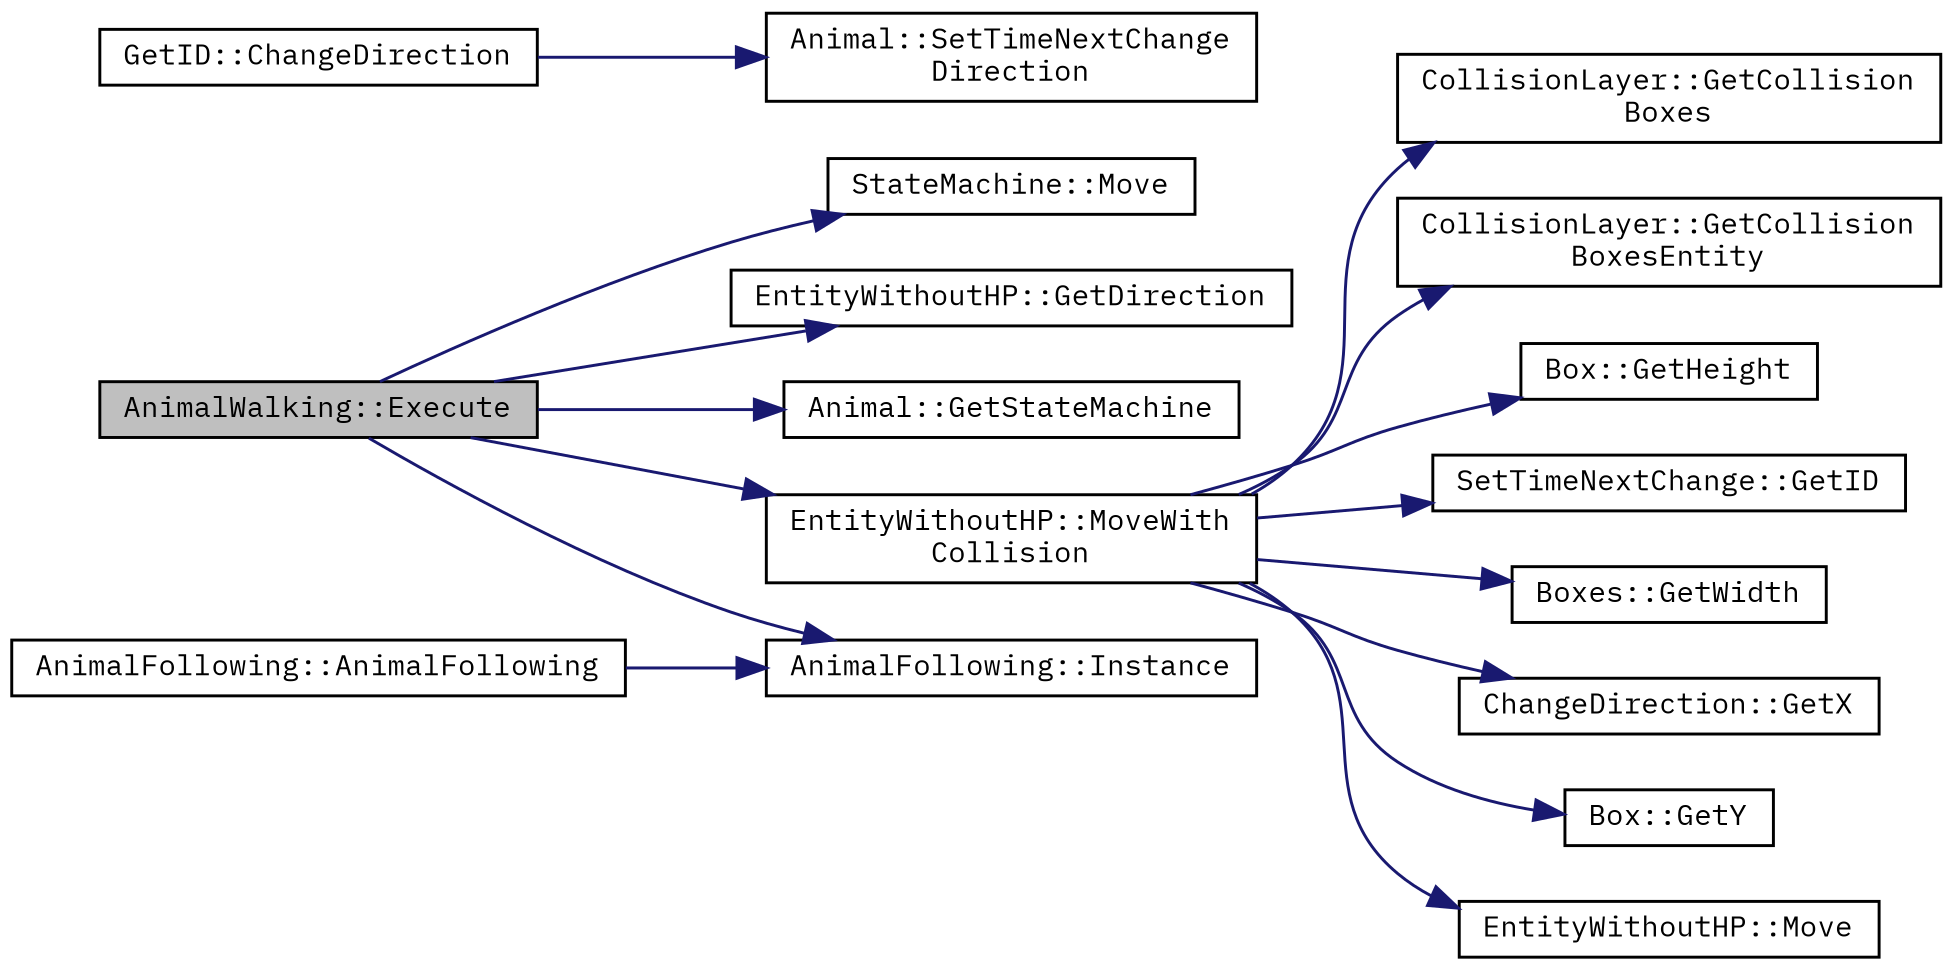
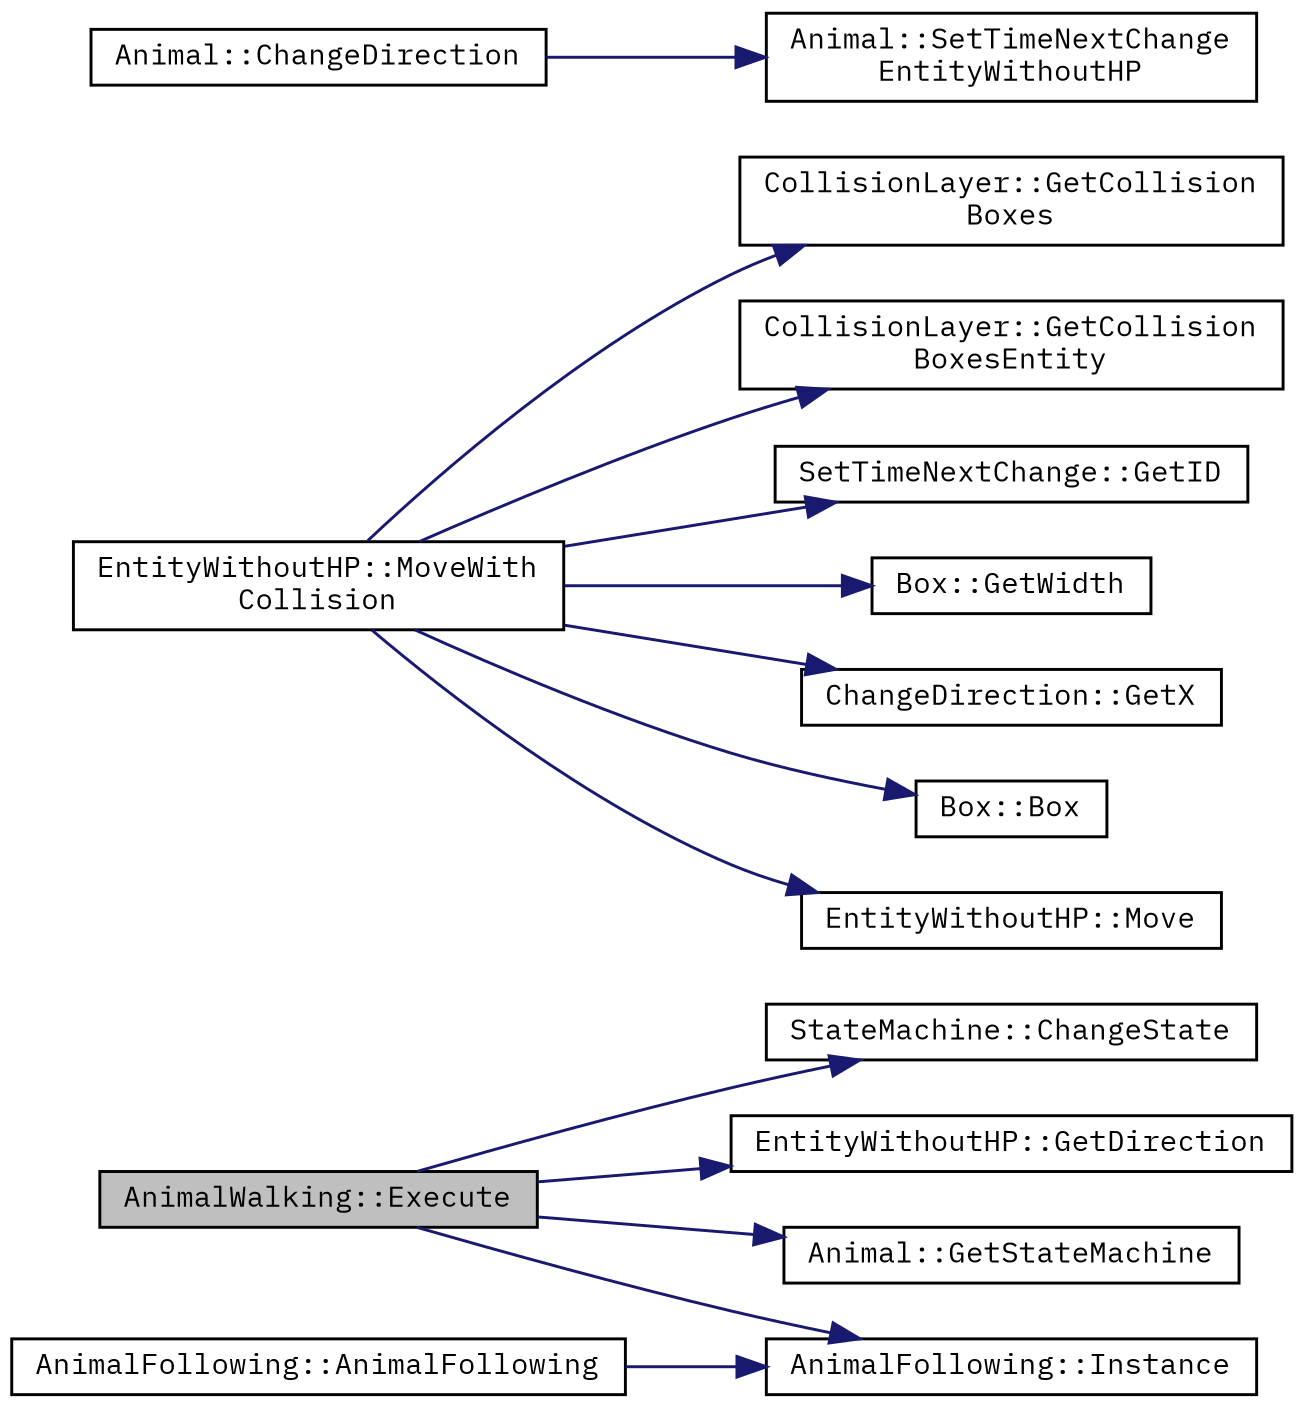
(319, 57) -> (319, 57)
(1011, 57) -> (1011, 57)
(1011, 186) -> (1011, 1032)
(1669, 371) -> none
(607, 463) -> none
(1669, 595) -> (1011, 586)
(1669, 818) -> (1011, 809)
